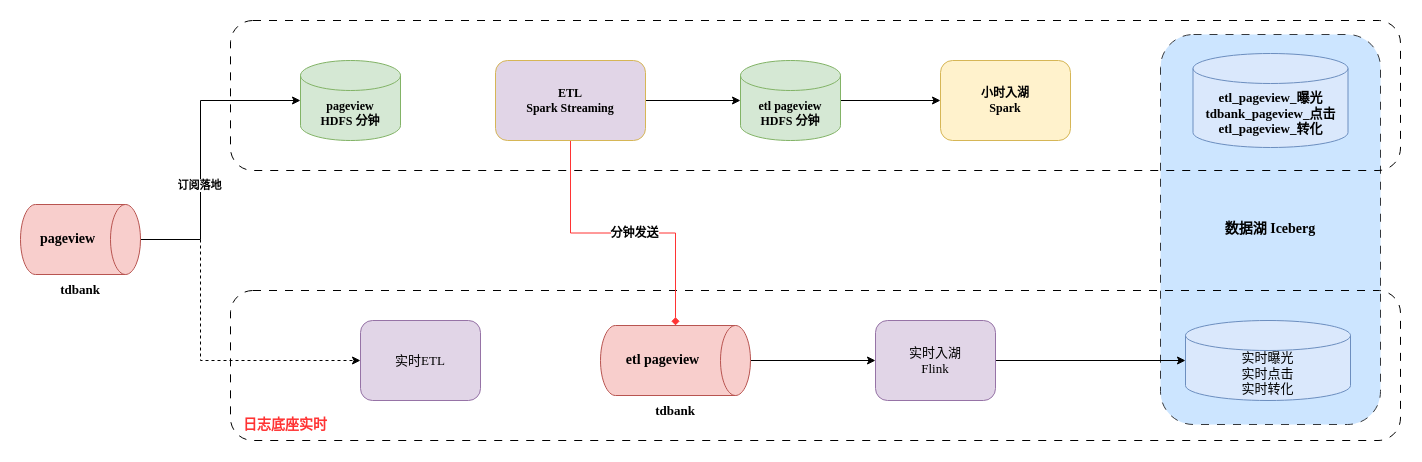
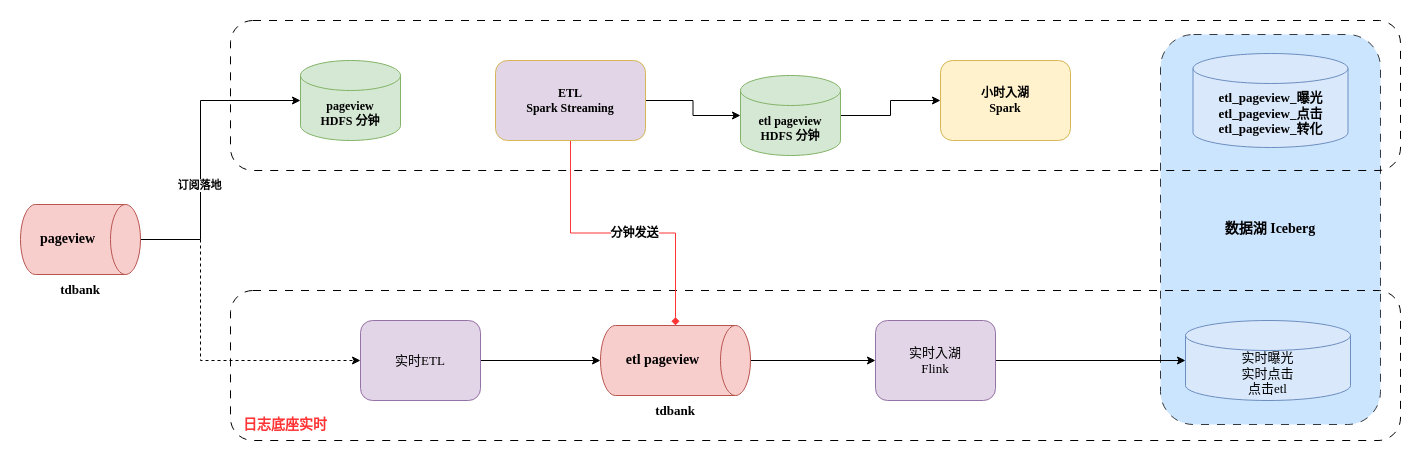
(791, 101) -> (791, 116)
(1271, 114) -> (1271, 114)
none -> (537, 361)
(1268, 374) -> (1268, 374)
